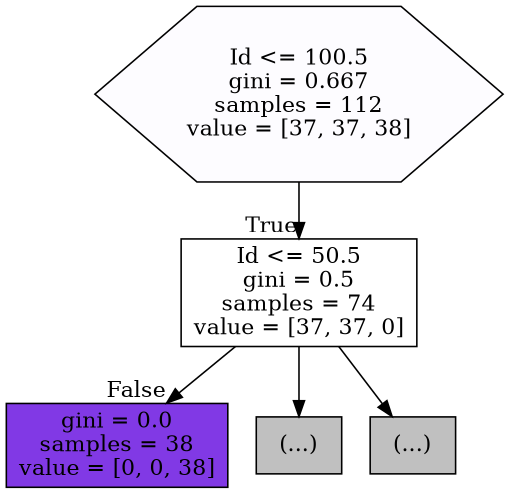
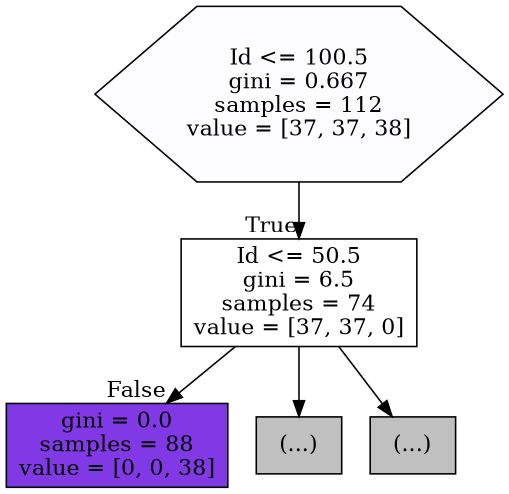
(299, 293) -> (299, 293)
(117, 445) -> (117, 445)
